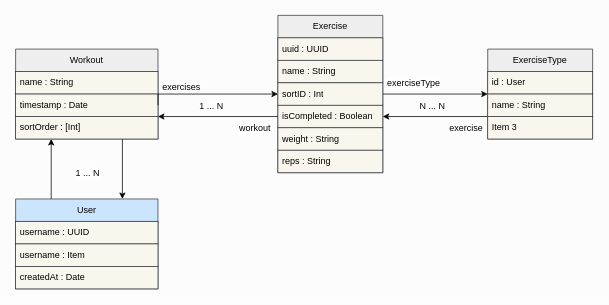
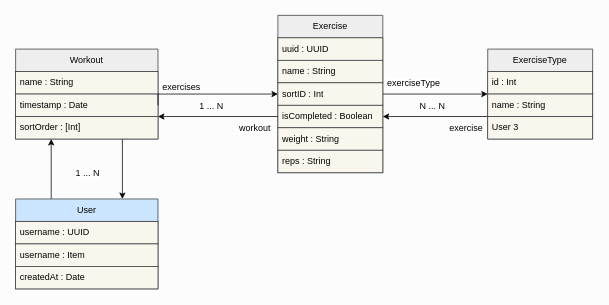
(510, 83) -> (508, 83)
(506, 128) -> (506, 128)
